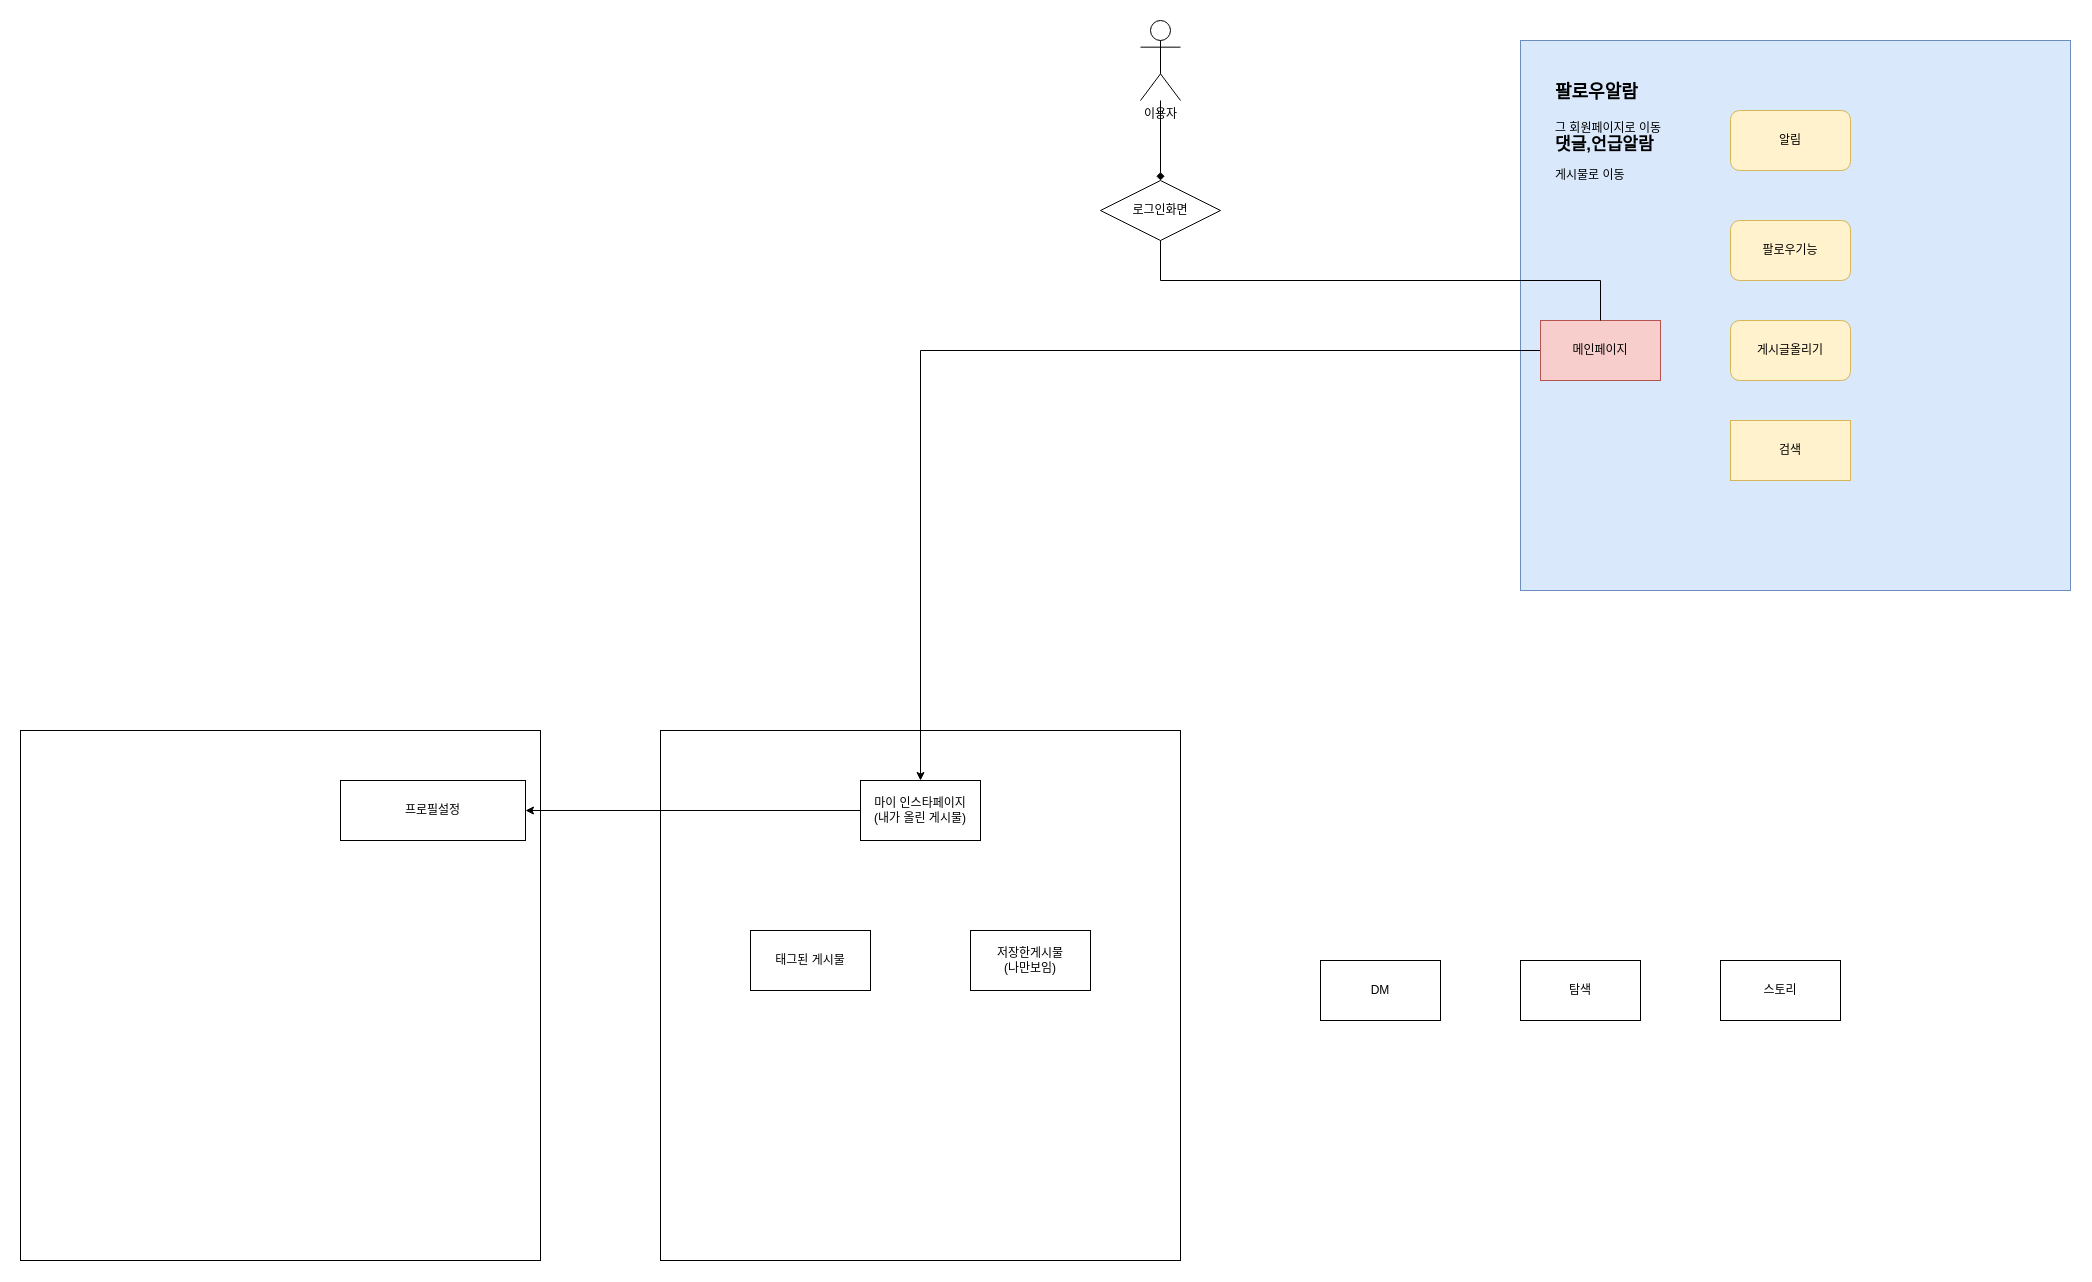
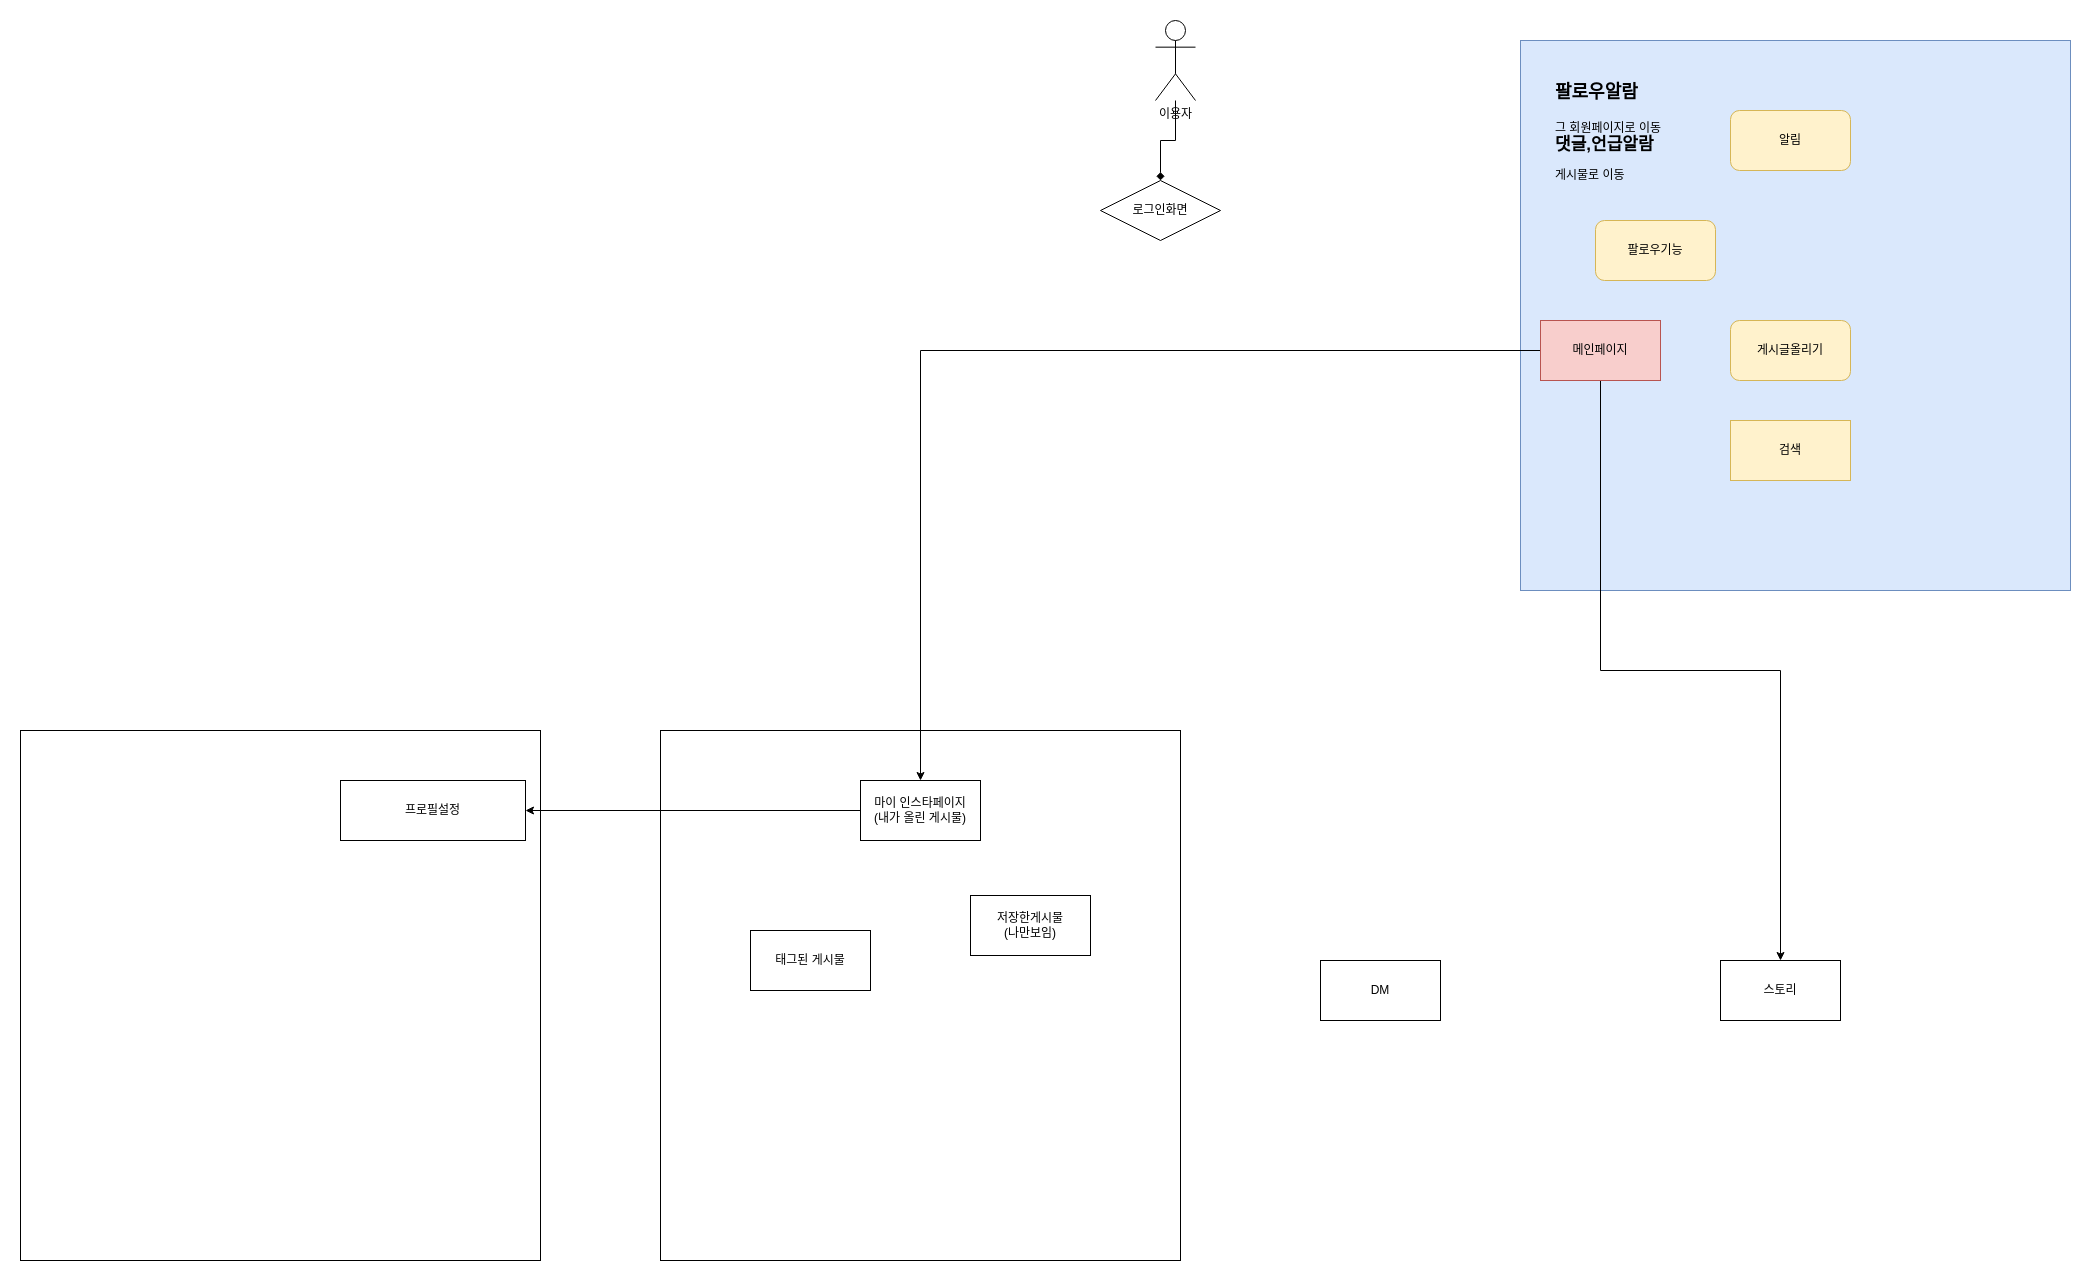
(1161, 61) -> (1176, 61)
(1791, 251) -> (1656, 251)
(1381, 281) -> none
none -> (1687, 671)
(1031, 961) -> (1031, 926)
(1581, 991) -> none
